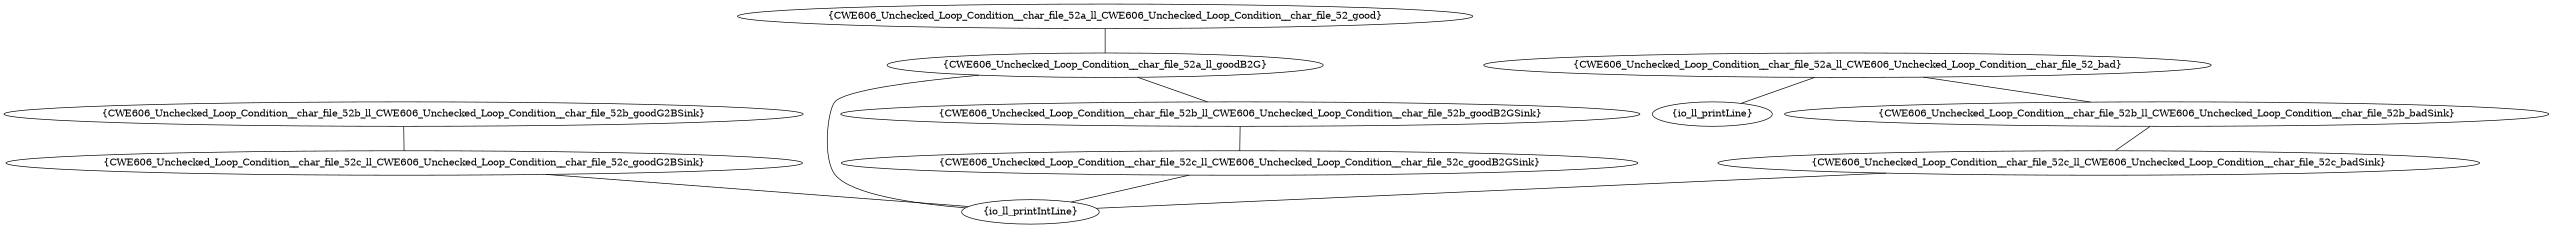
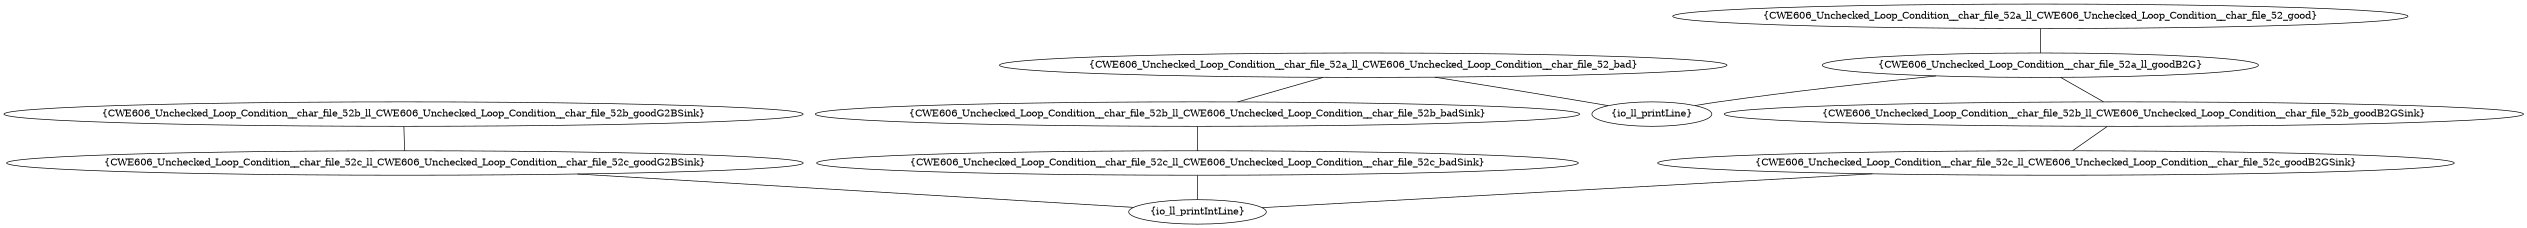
(828, 133) -> (1815, 89)
